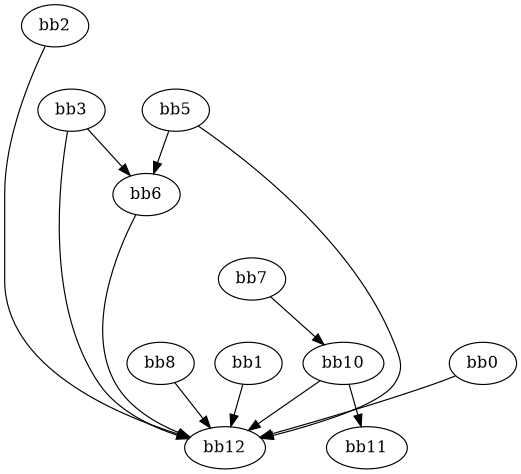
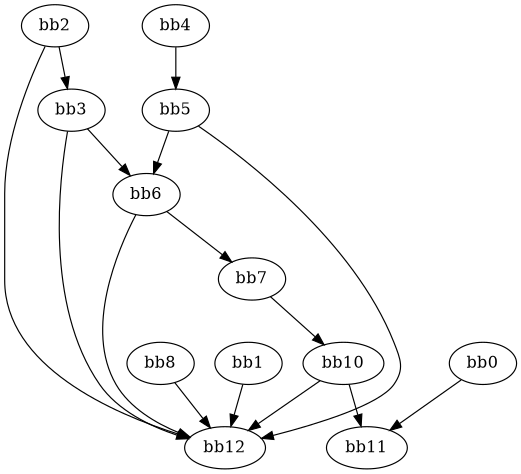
none -> (176, 26)
none -> (62, 62)
none -> (195, 233)
(392, 398) -> (430, 402)
